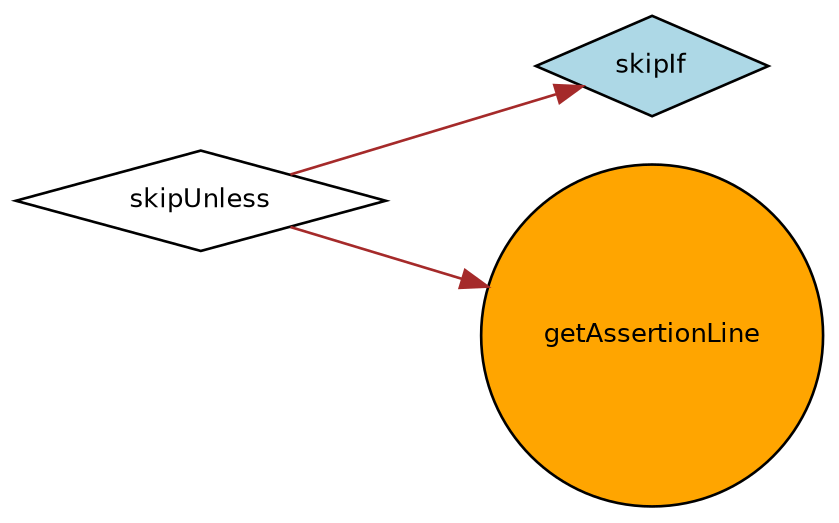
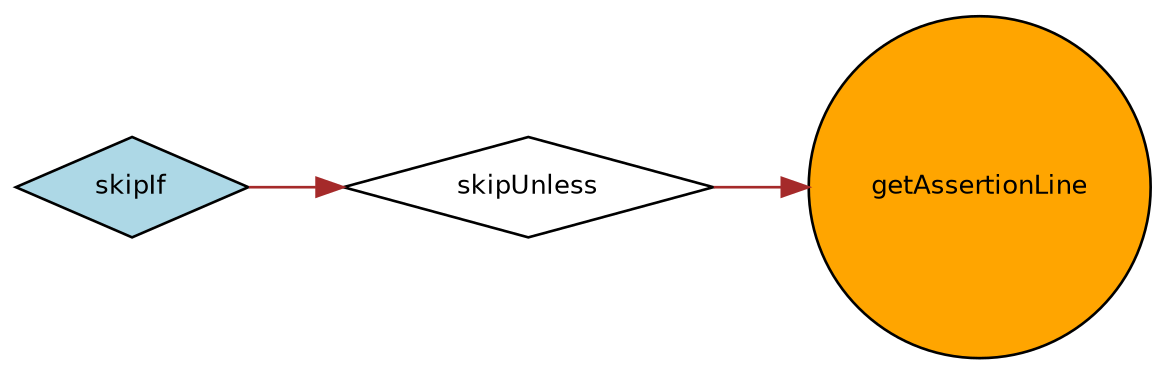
(423, 134) -> (282, 187)
